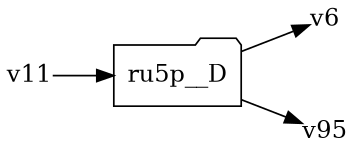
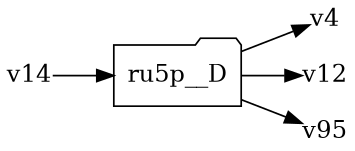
(325, 20) -> (325, 20)
(30, 76) -> (30, 76)
none -> (325, 76)
